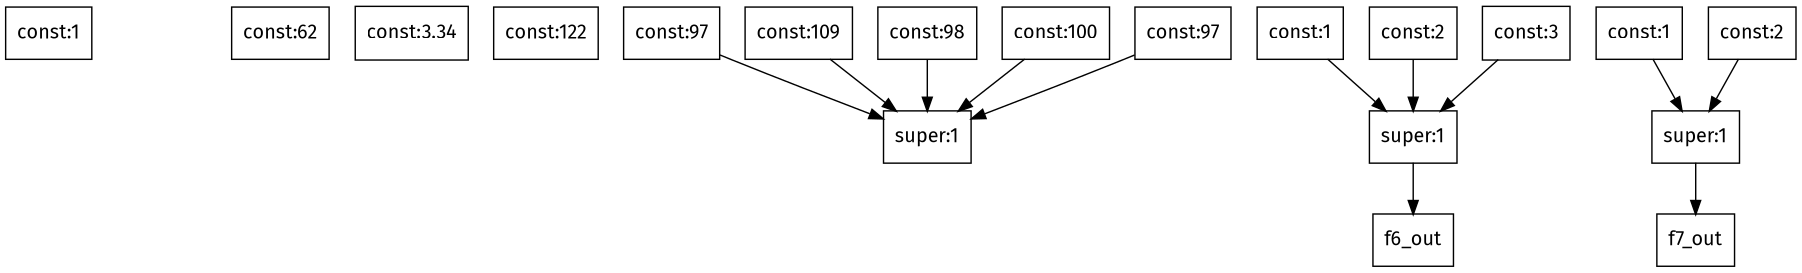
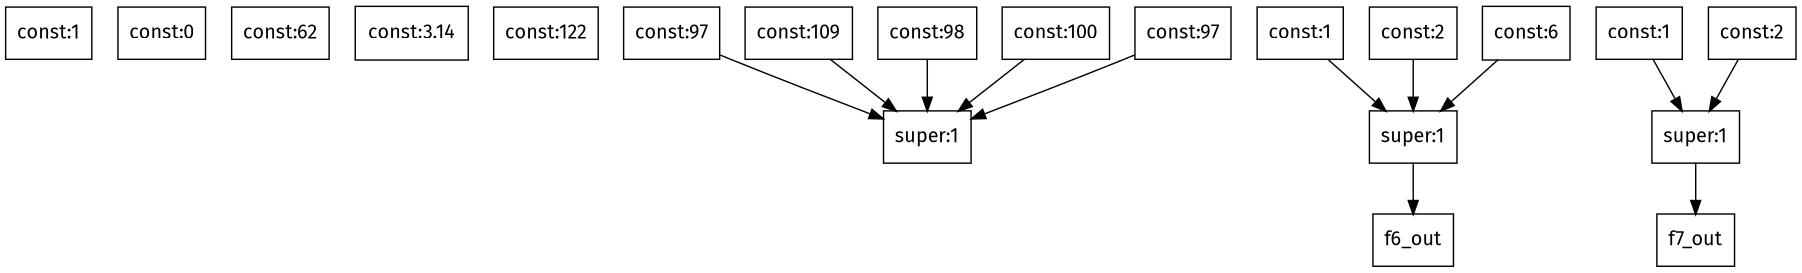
none -> (162, 33)
(412, 33) -> (412, 33)
(1526, 33) -> (1526, 33)
